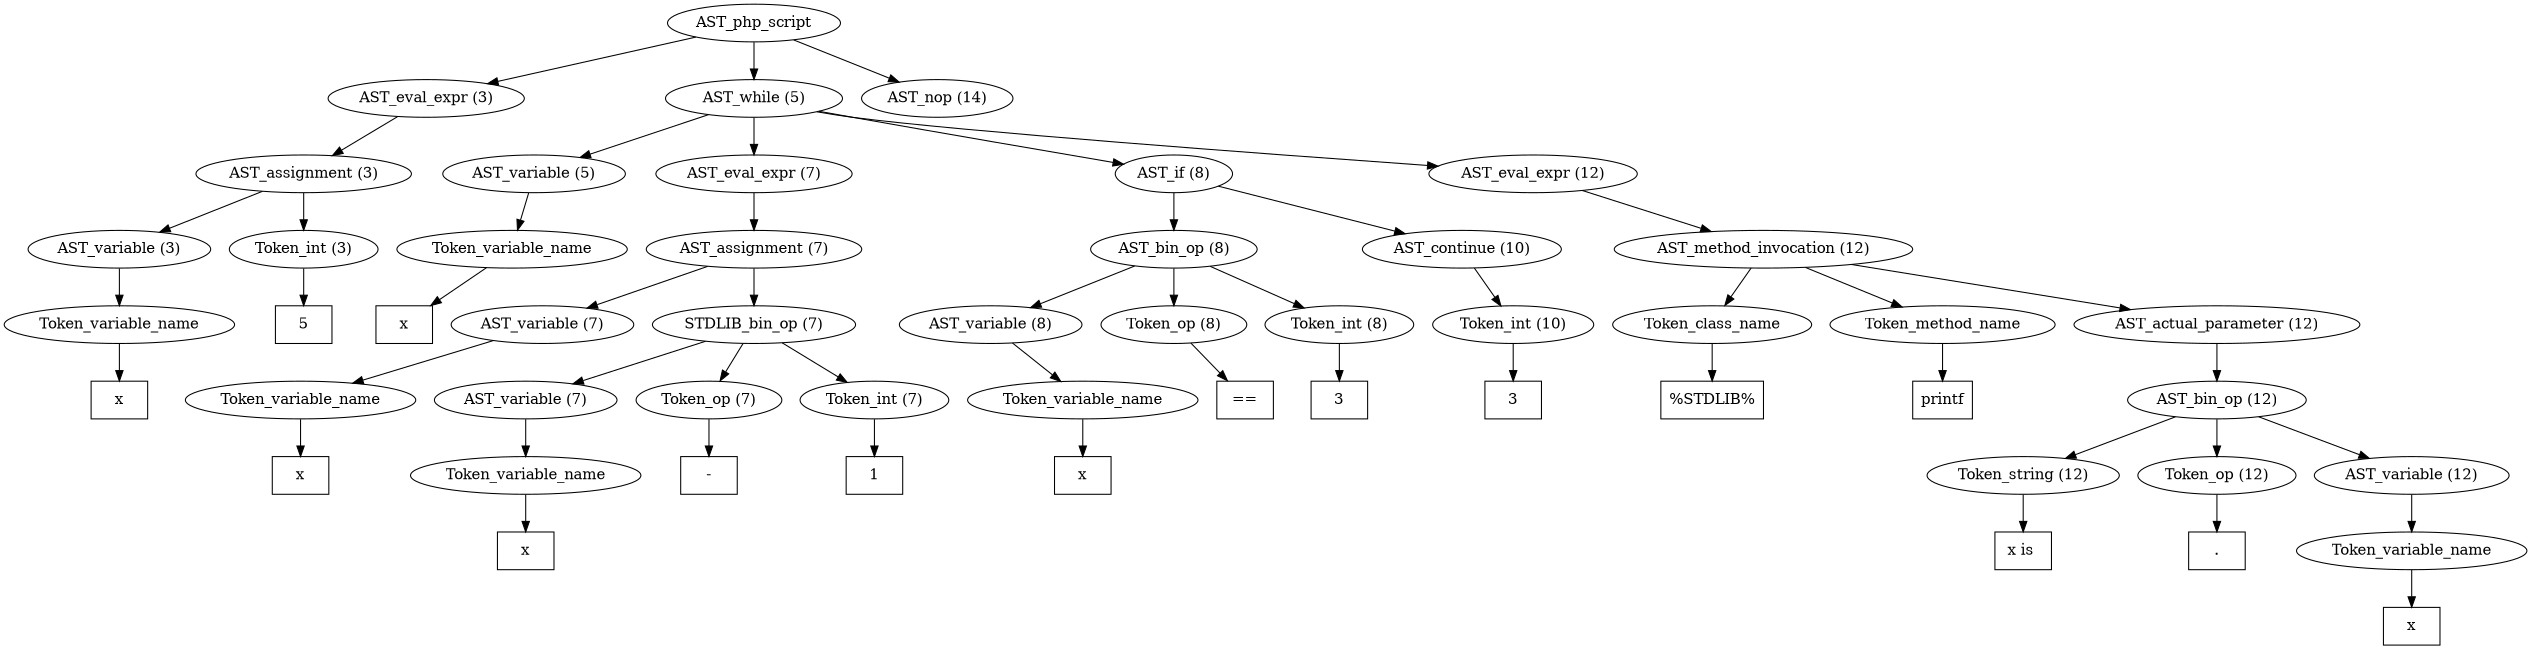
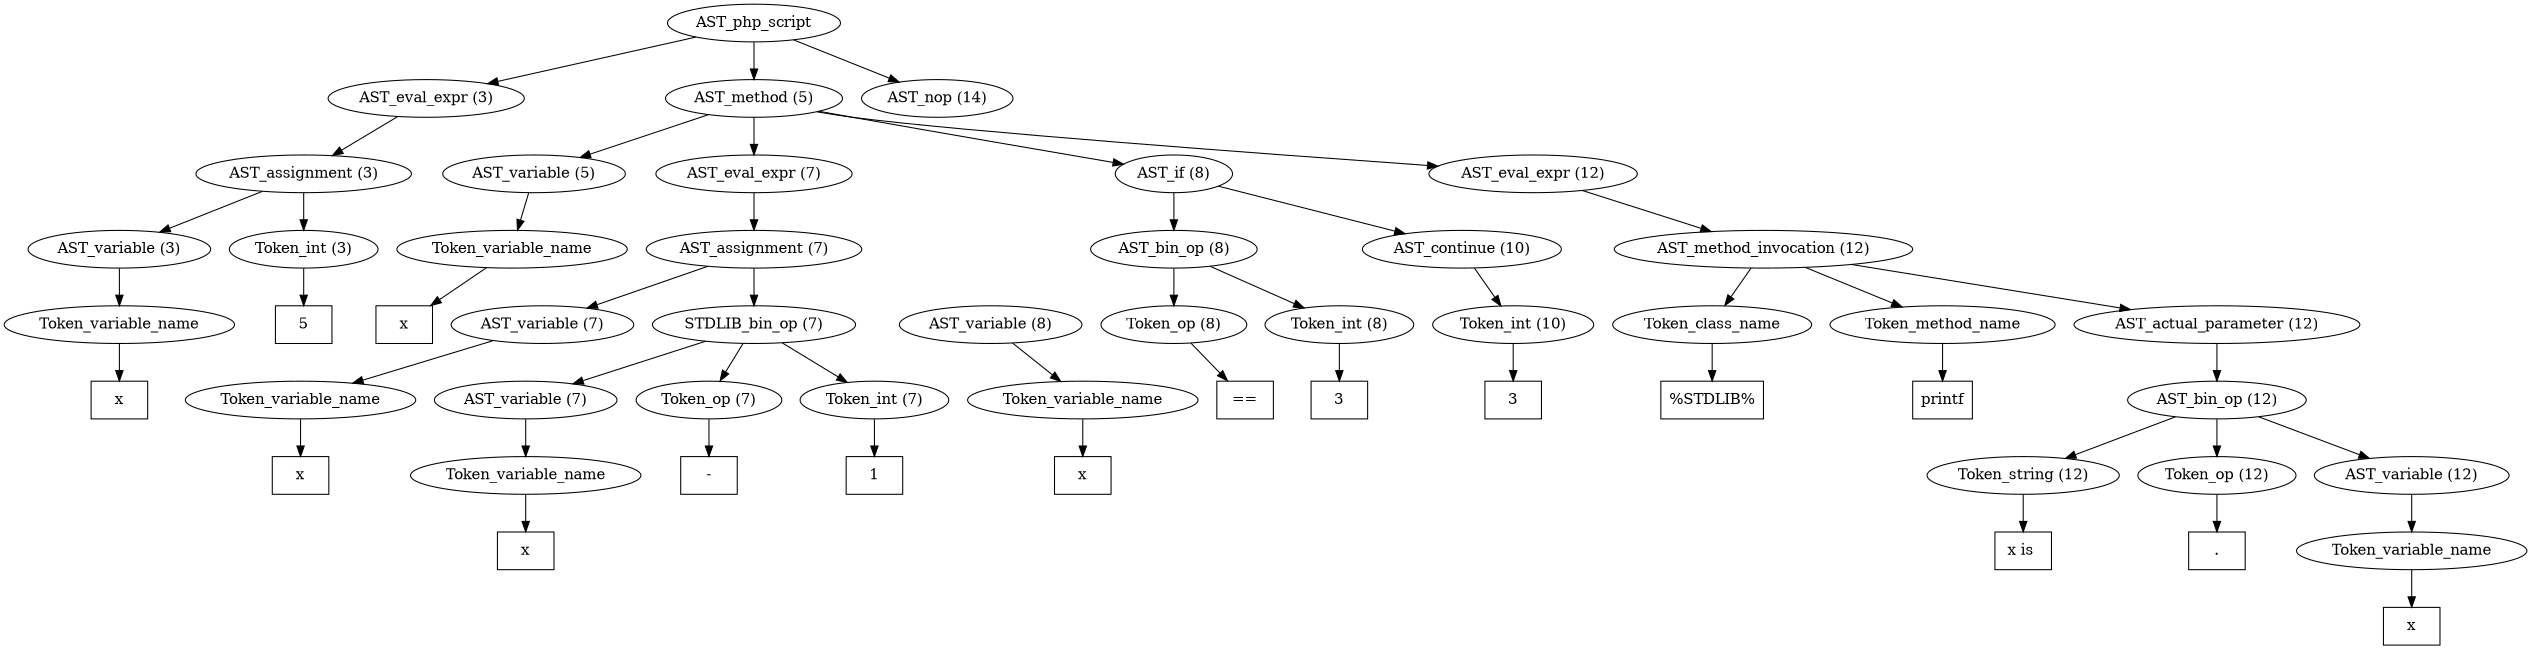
(754, 98) -> (754, 98)
(1087, 285) -> none
